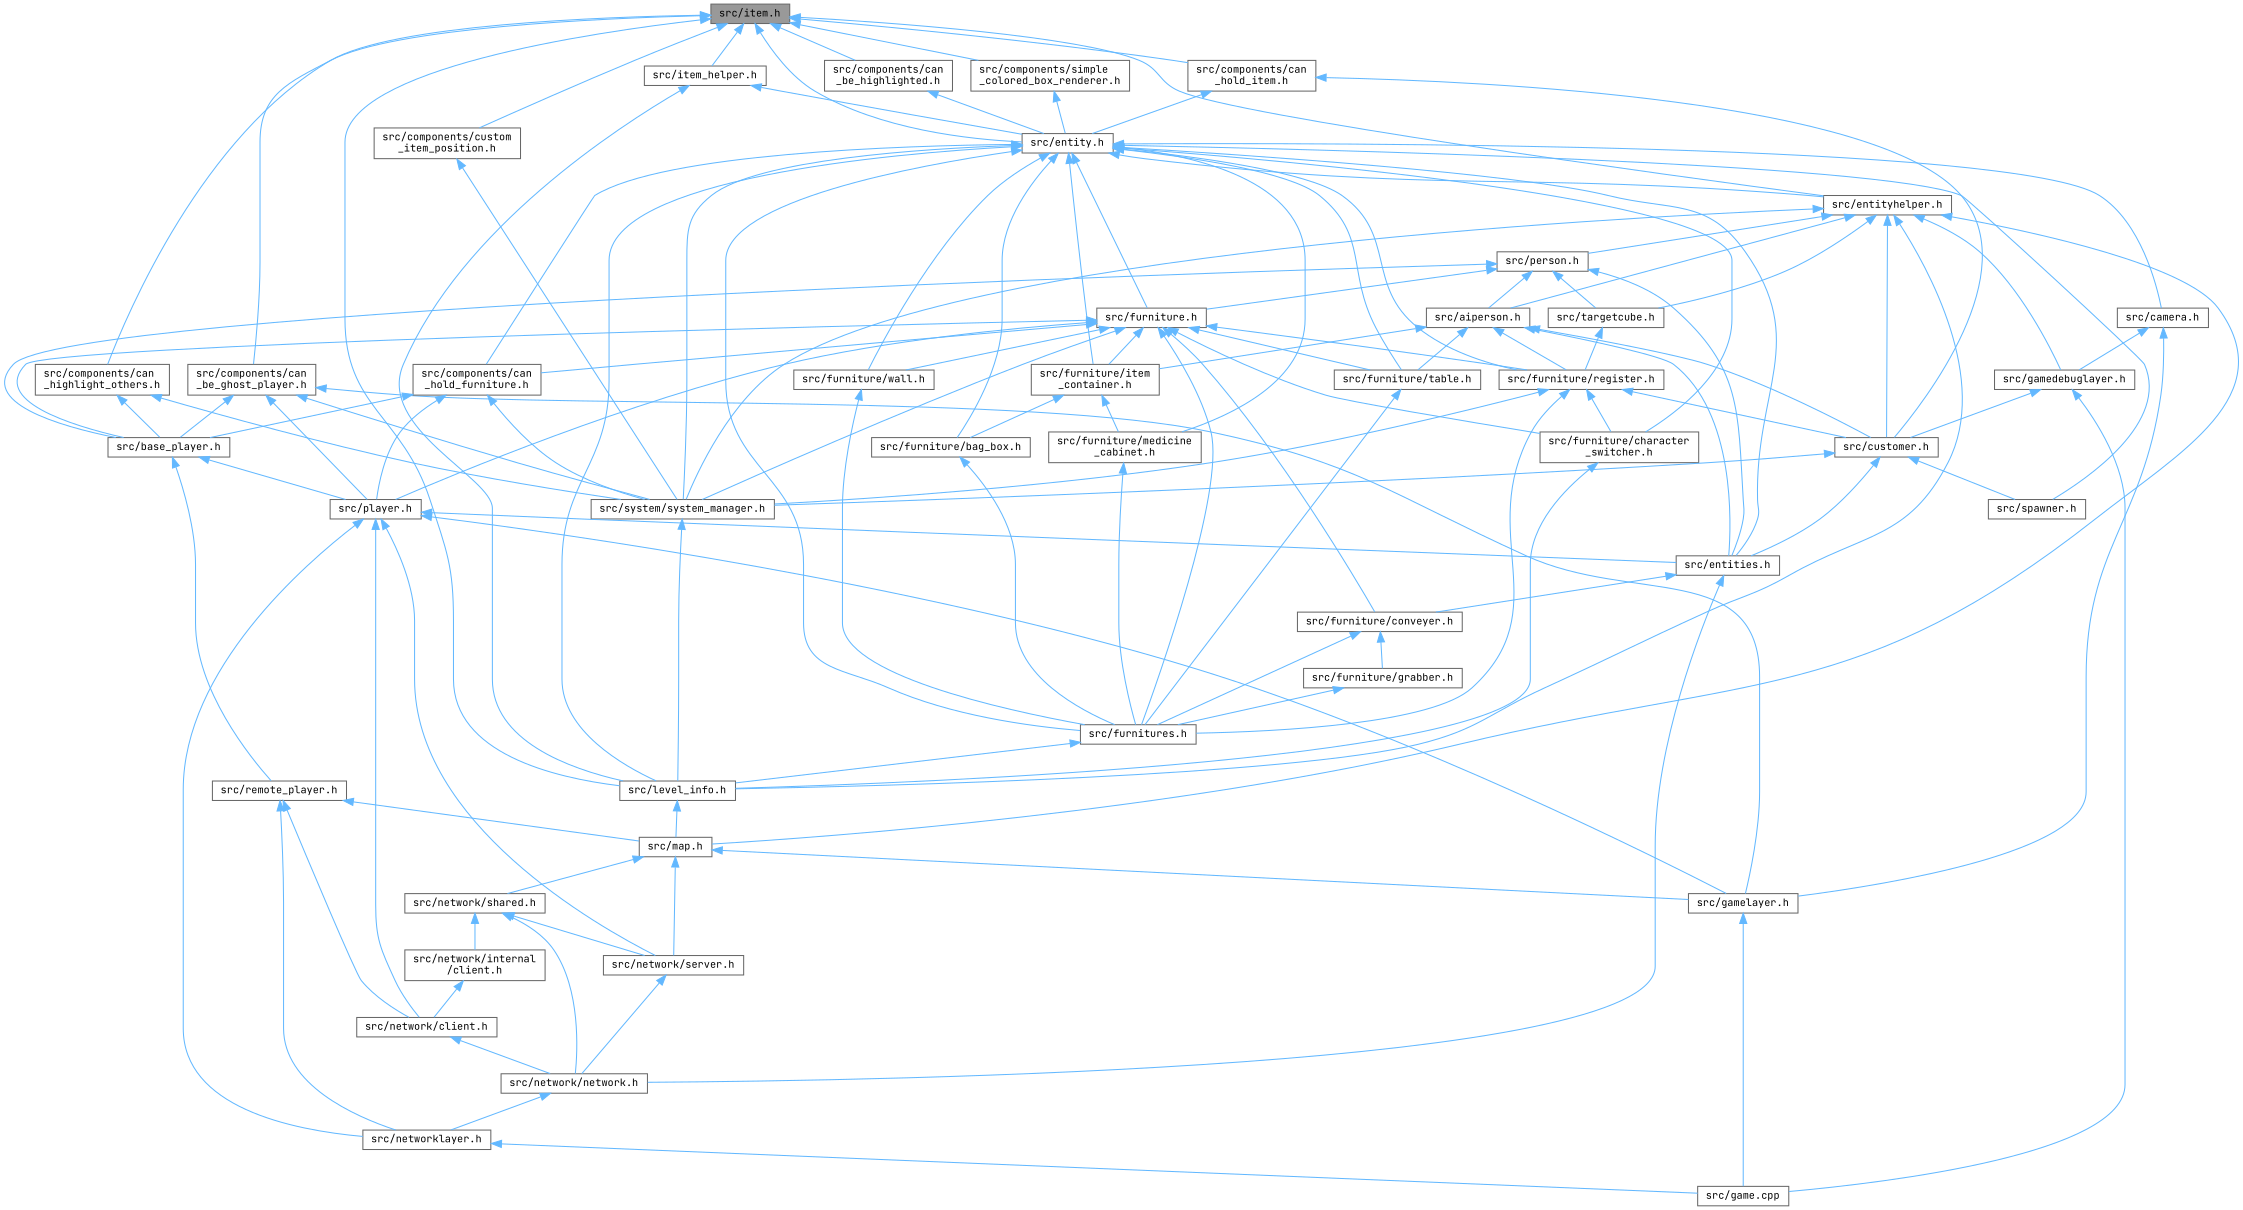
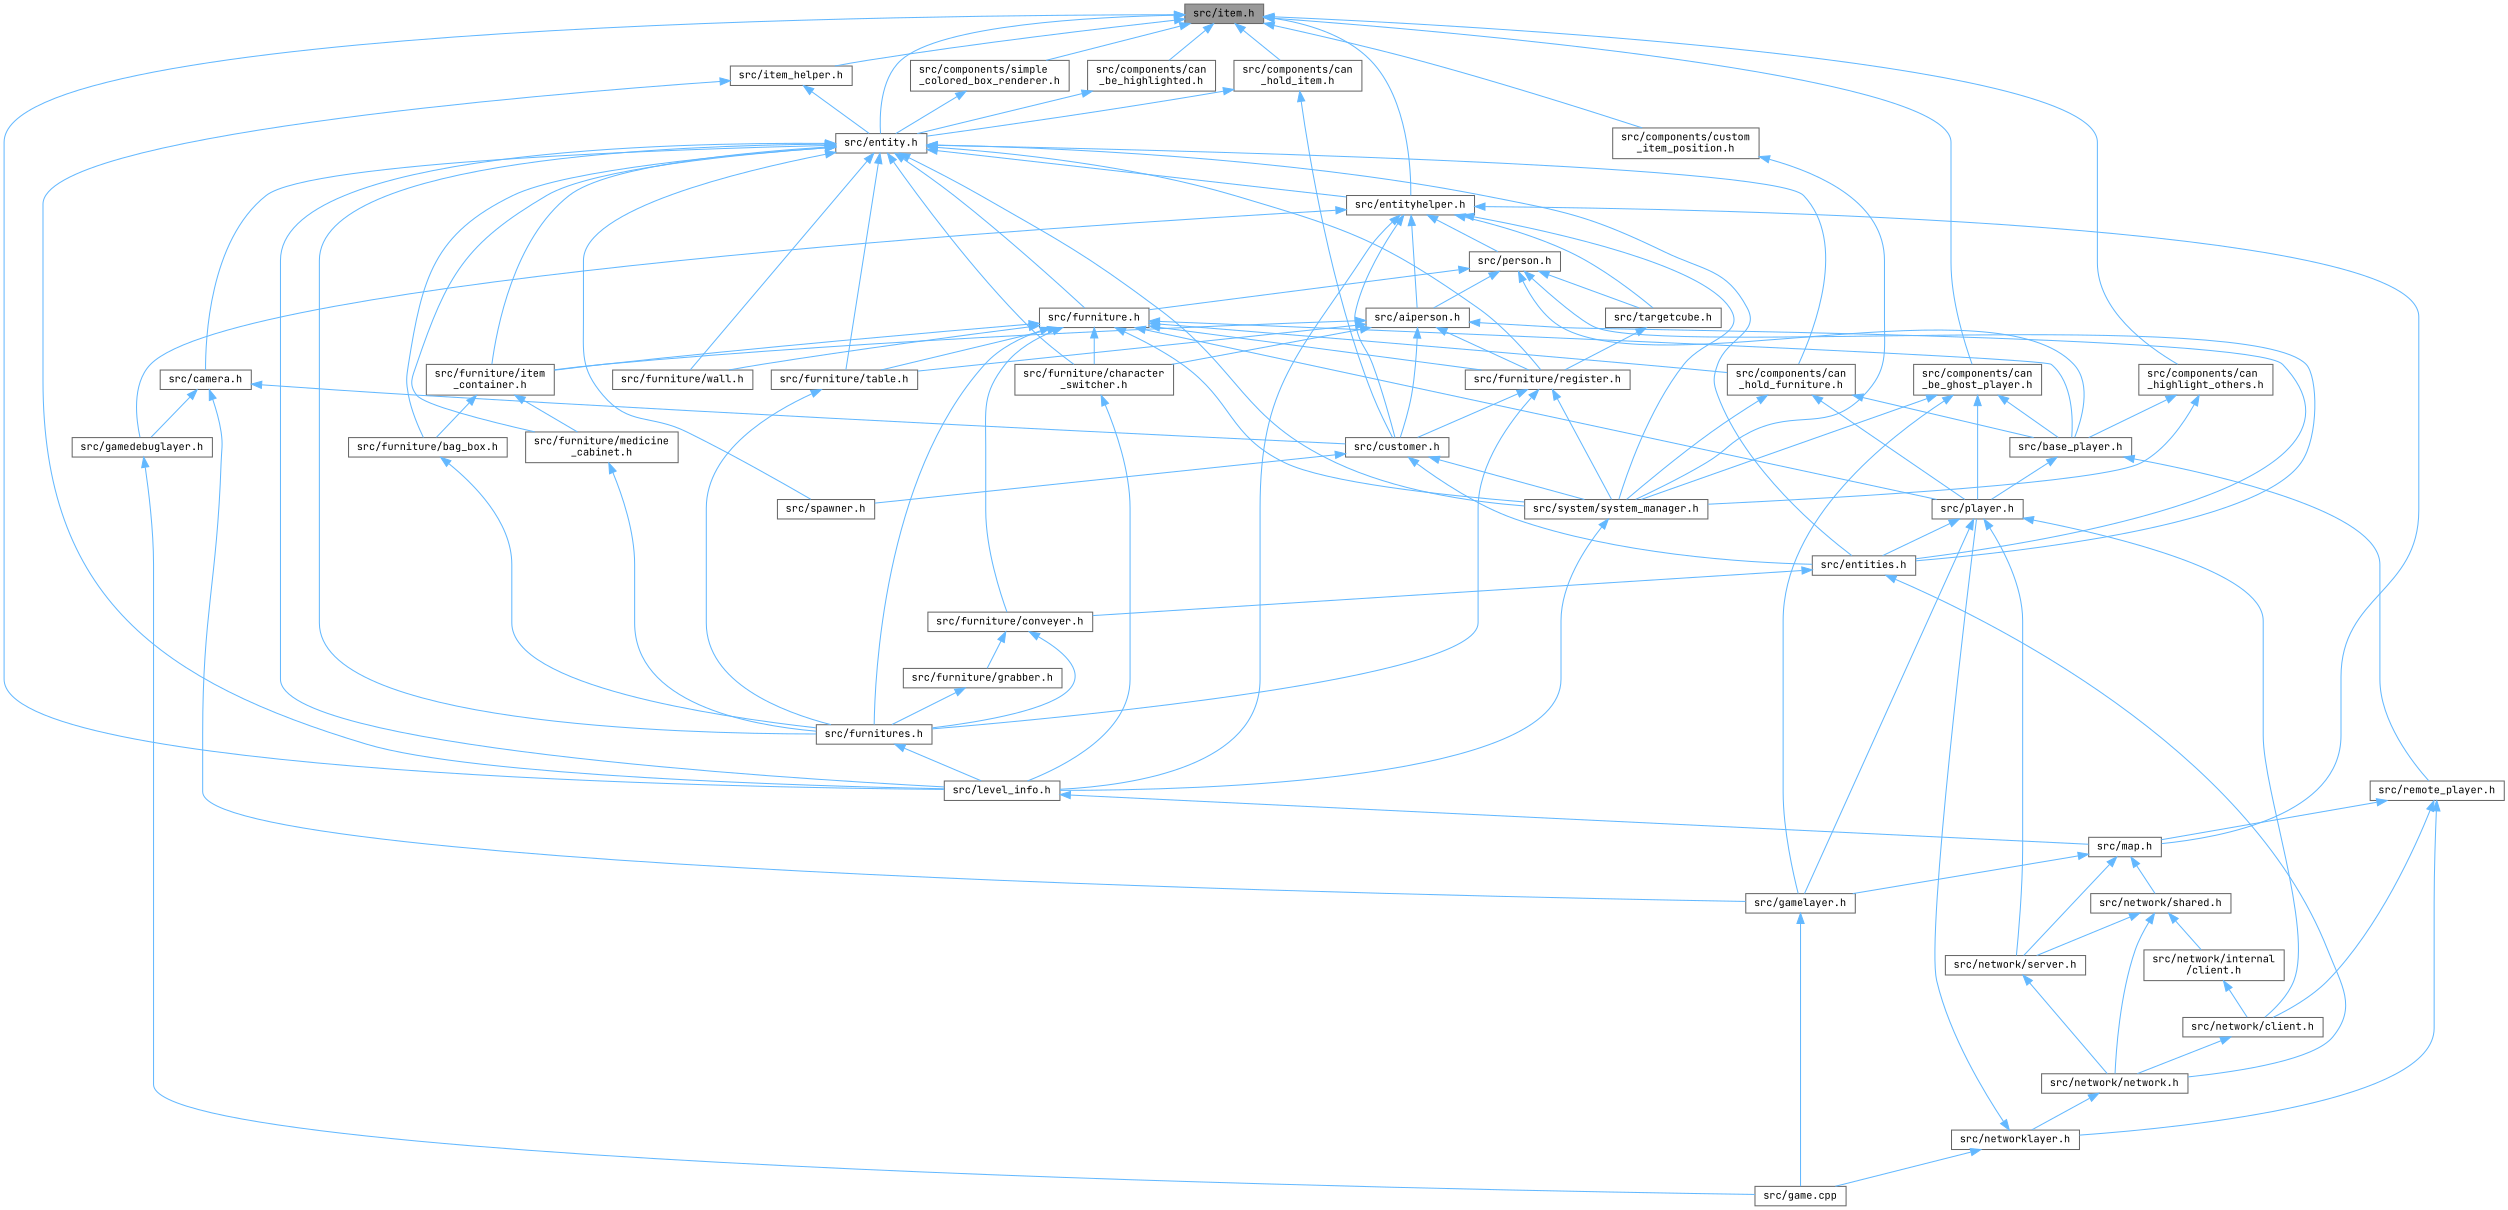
(1601, 415) -> (1261, 348)
(1971, 415) -> (803, 417)
(853, 644) -> none
(183, 861) -> (1943, 827)
